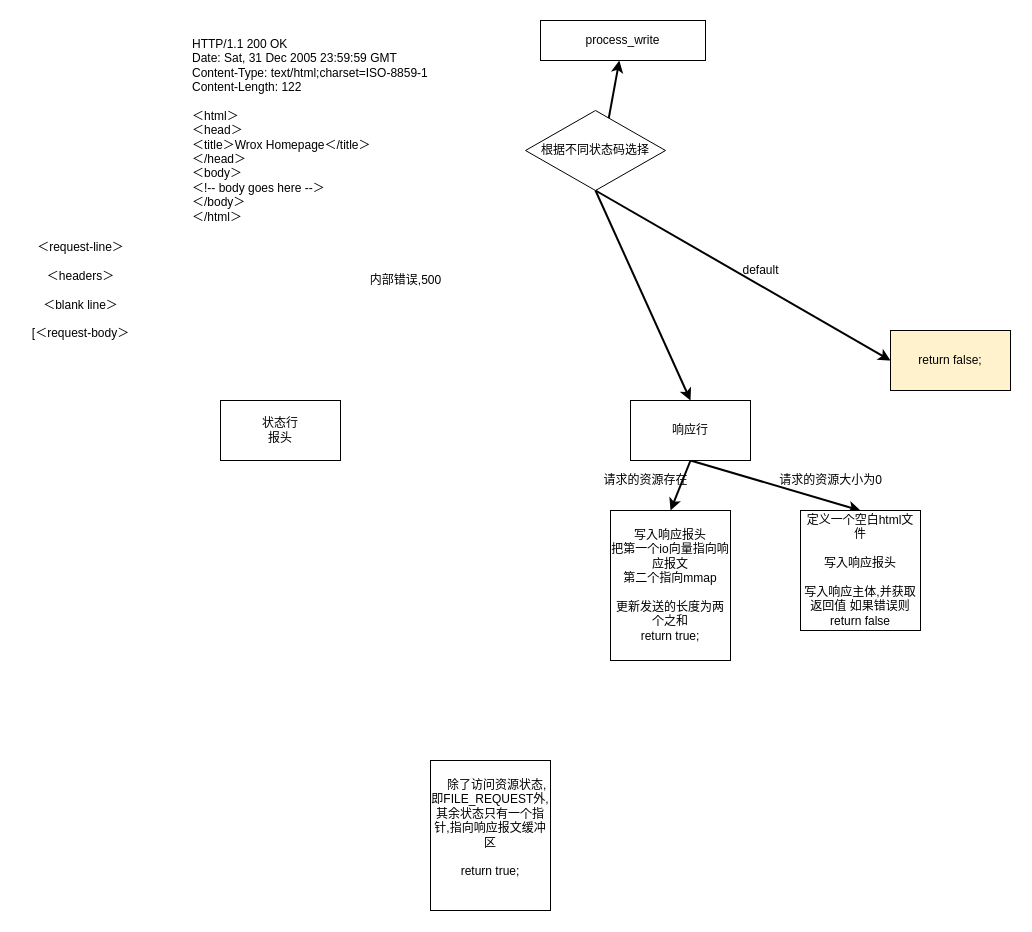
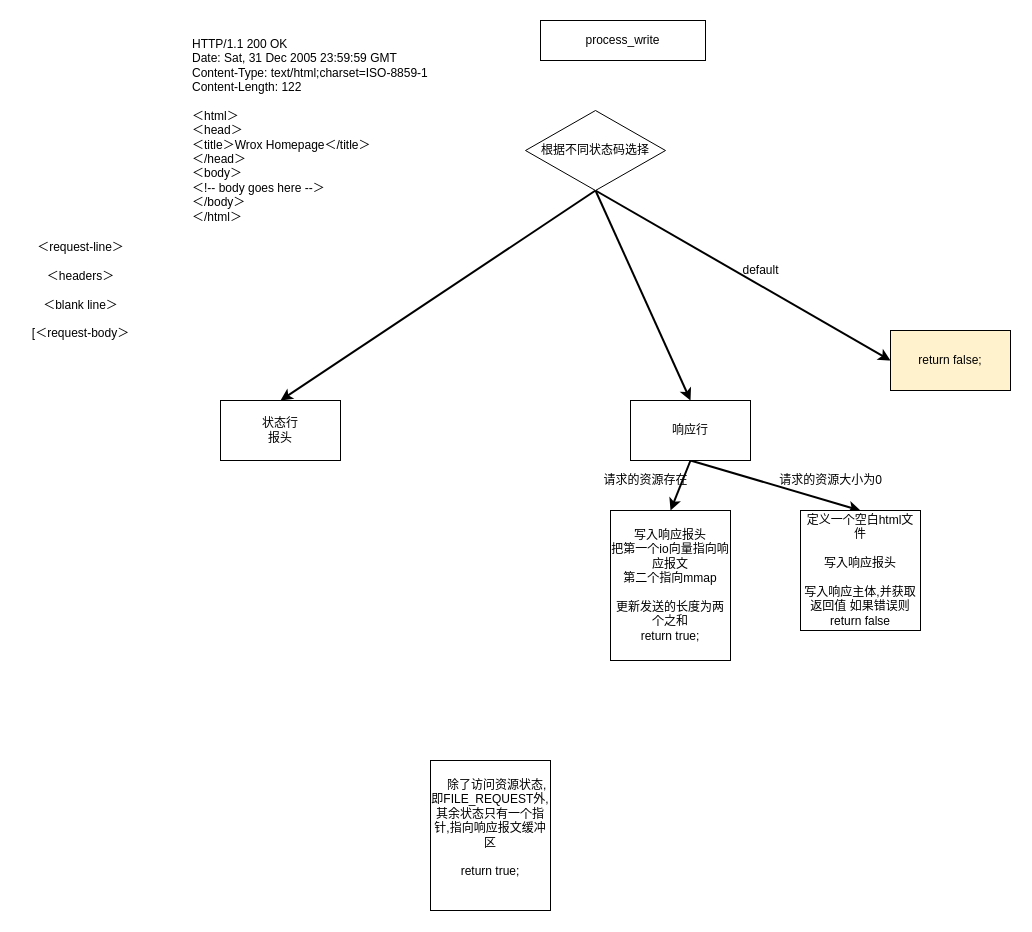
(613, 94) -> (441, 294)
(406, 281) -> none
